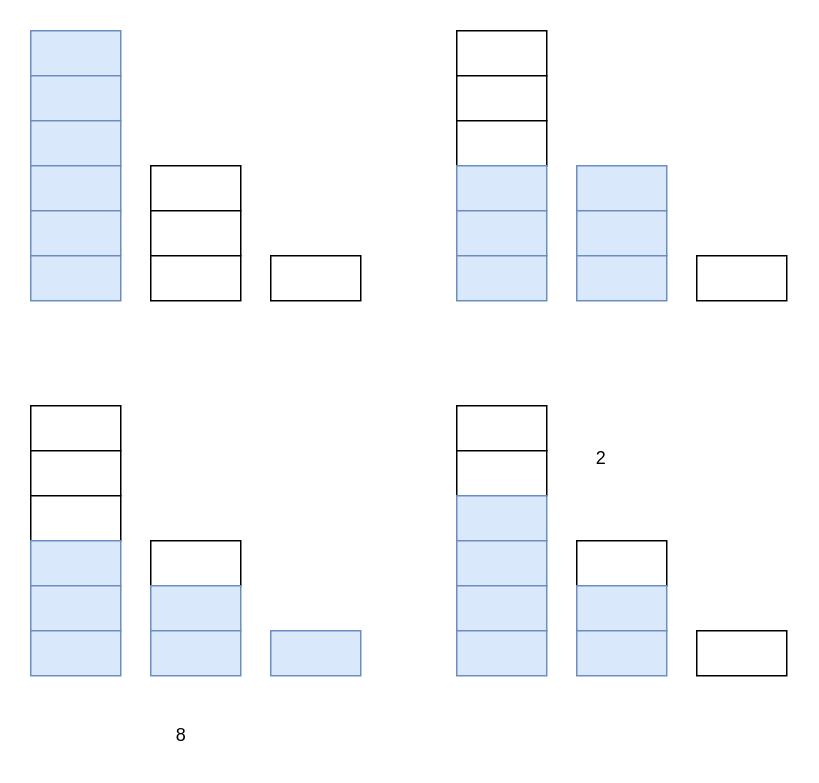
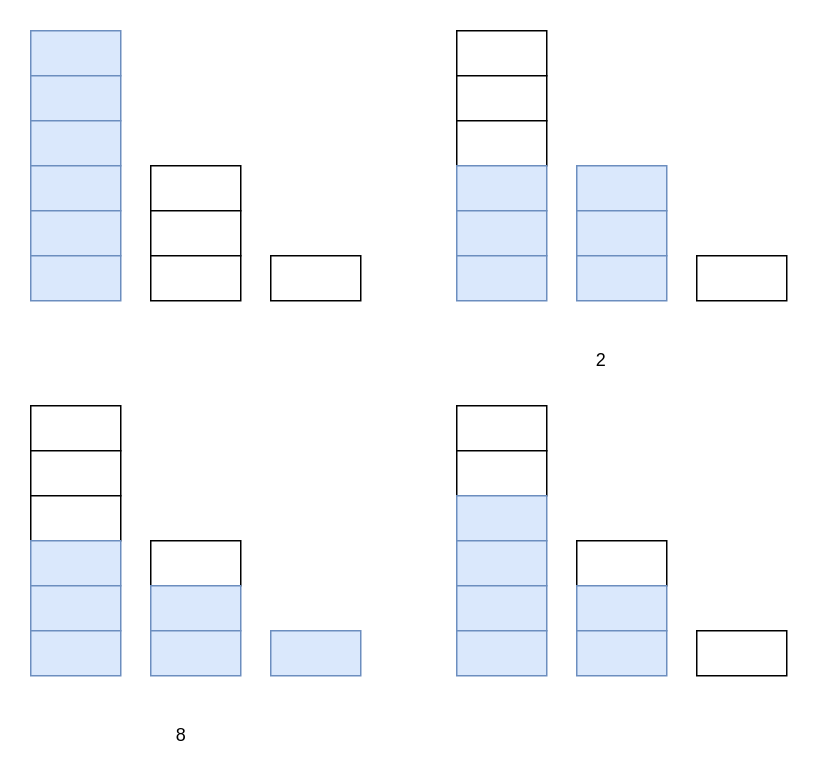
(601, 458) -> (601, 361)
